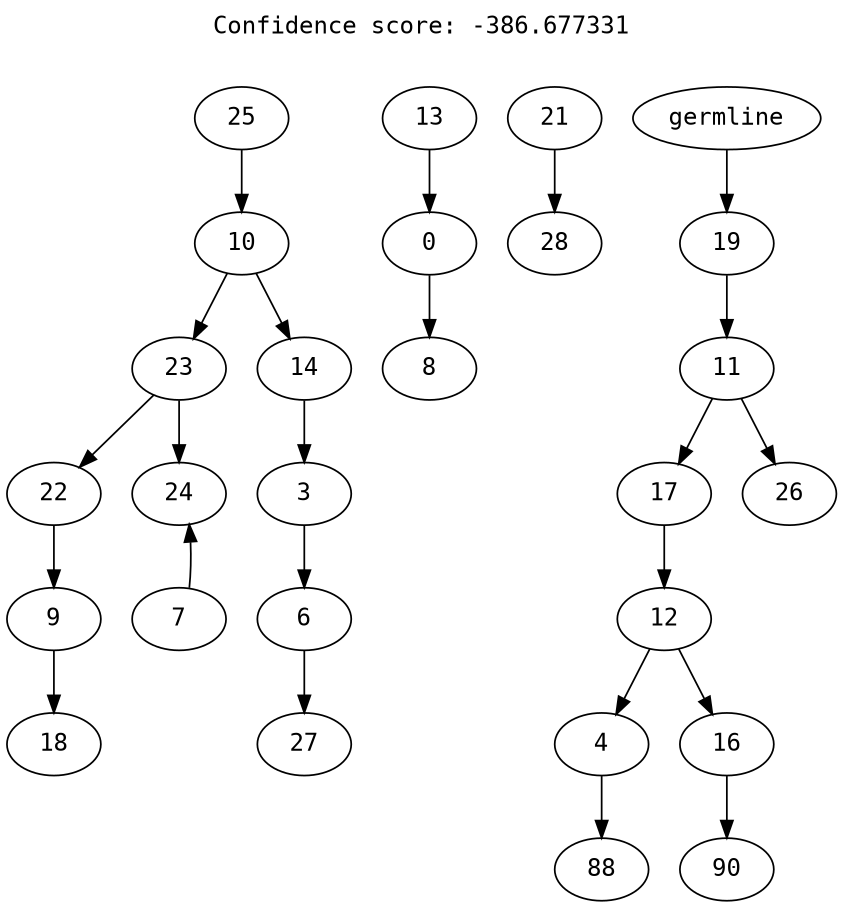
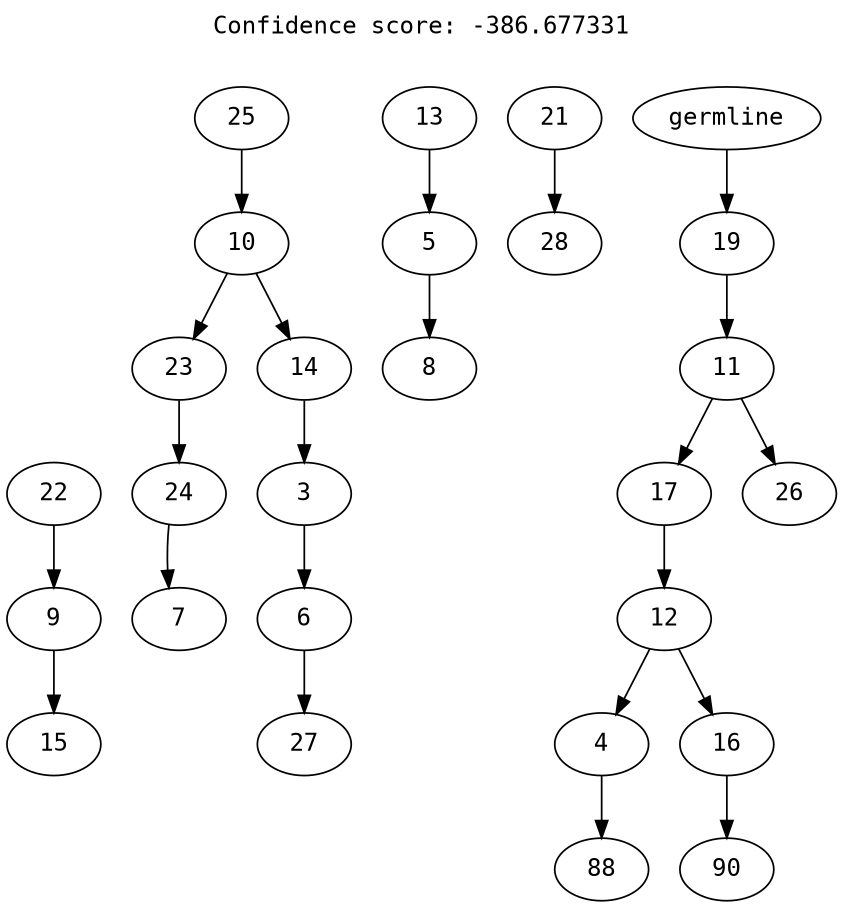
(430, 243) -> (430, 243)
(123, 425) -> none
(191, 565) -> (167, 547)
(54, 744) -> (54, 744)
